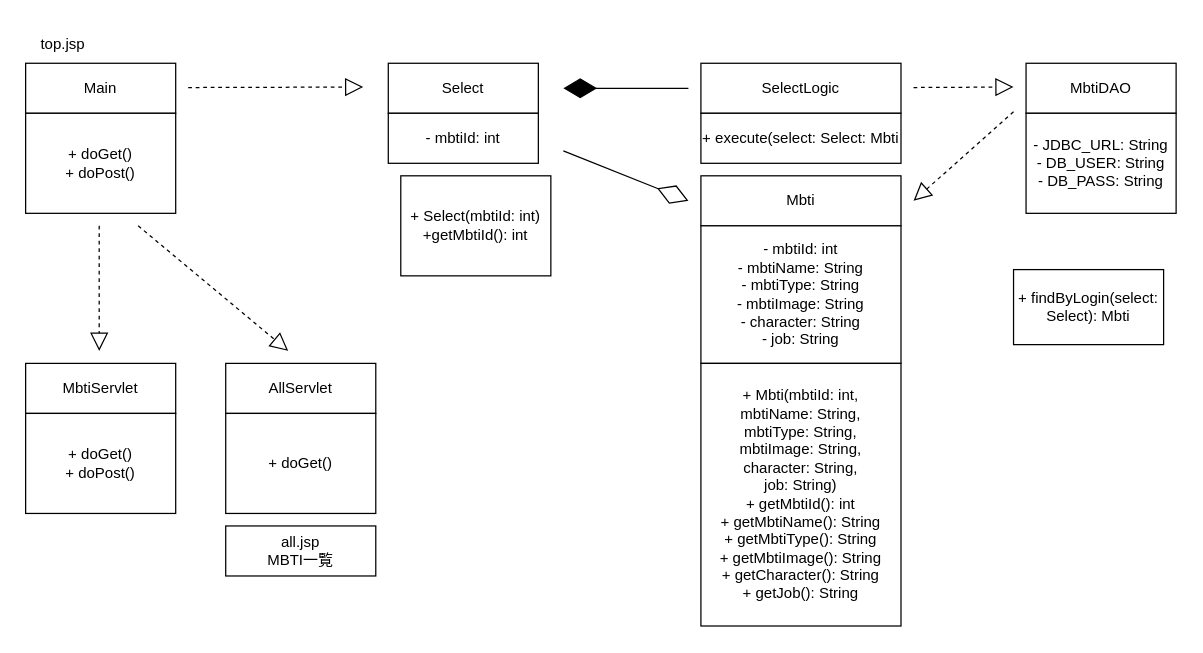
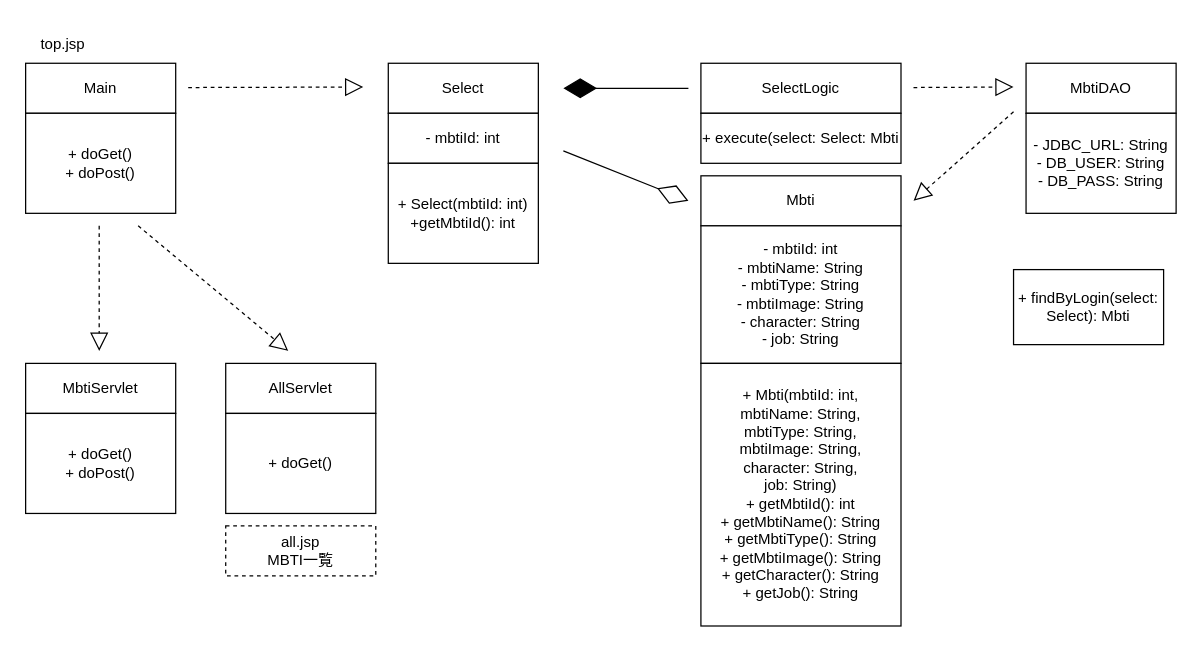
(476, 226) -> (463, 213)
(301, 551) -> (301, 551)
